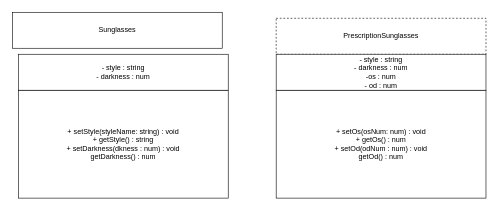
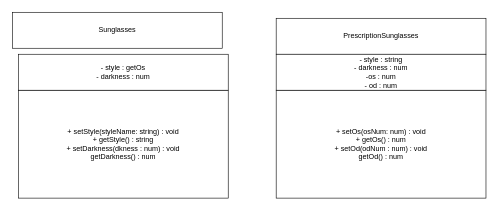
(381, 36) -> (381, 36)
(123, 72) -> (123, 72)
